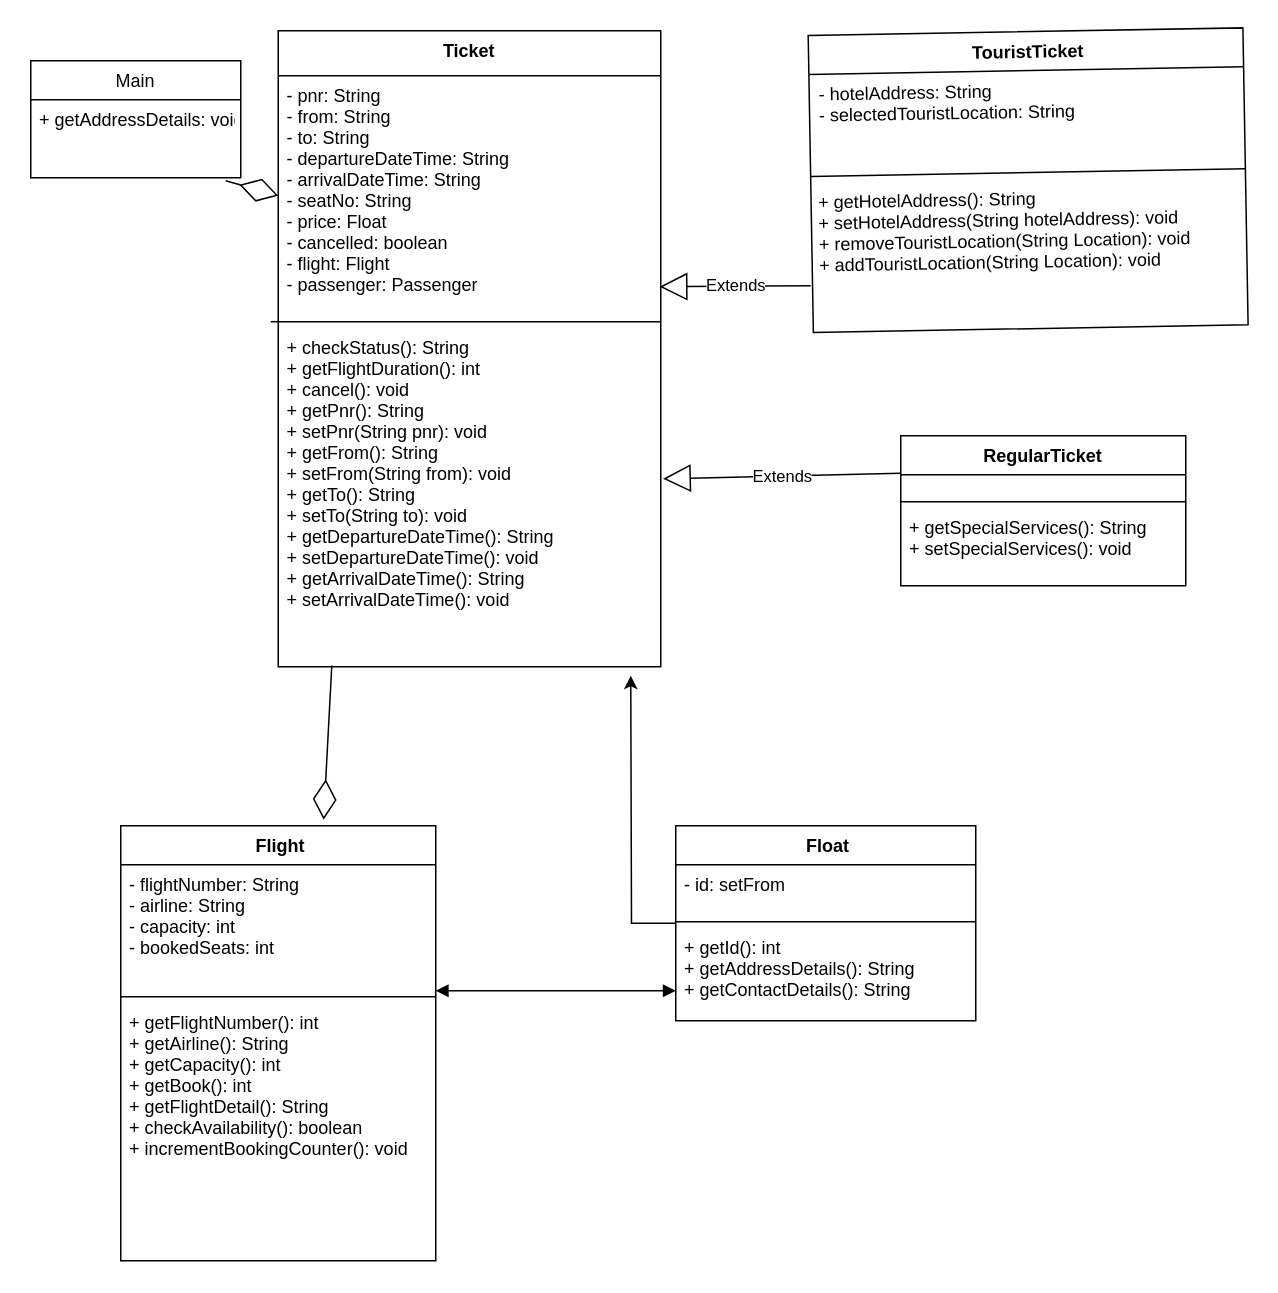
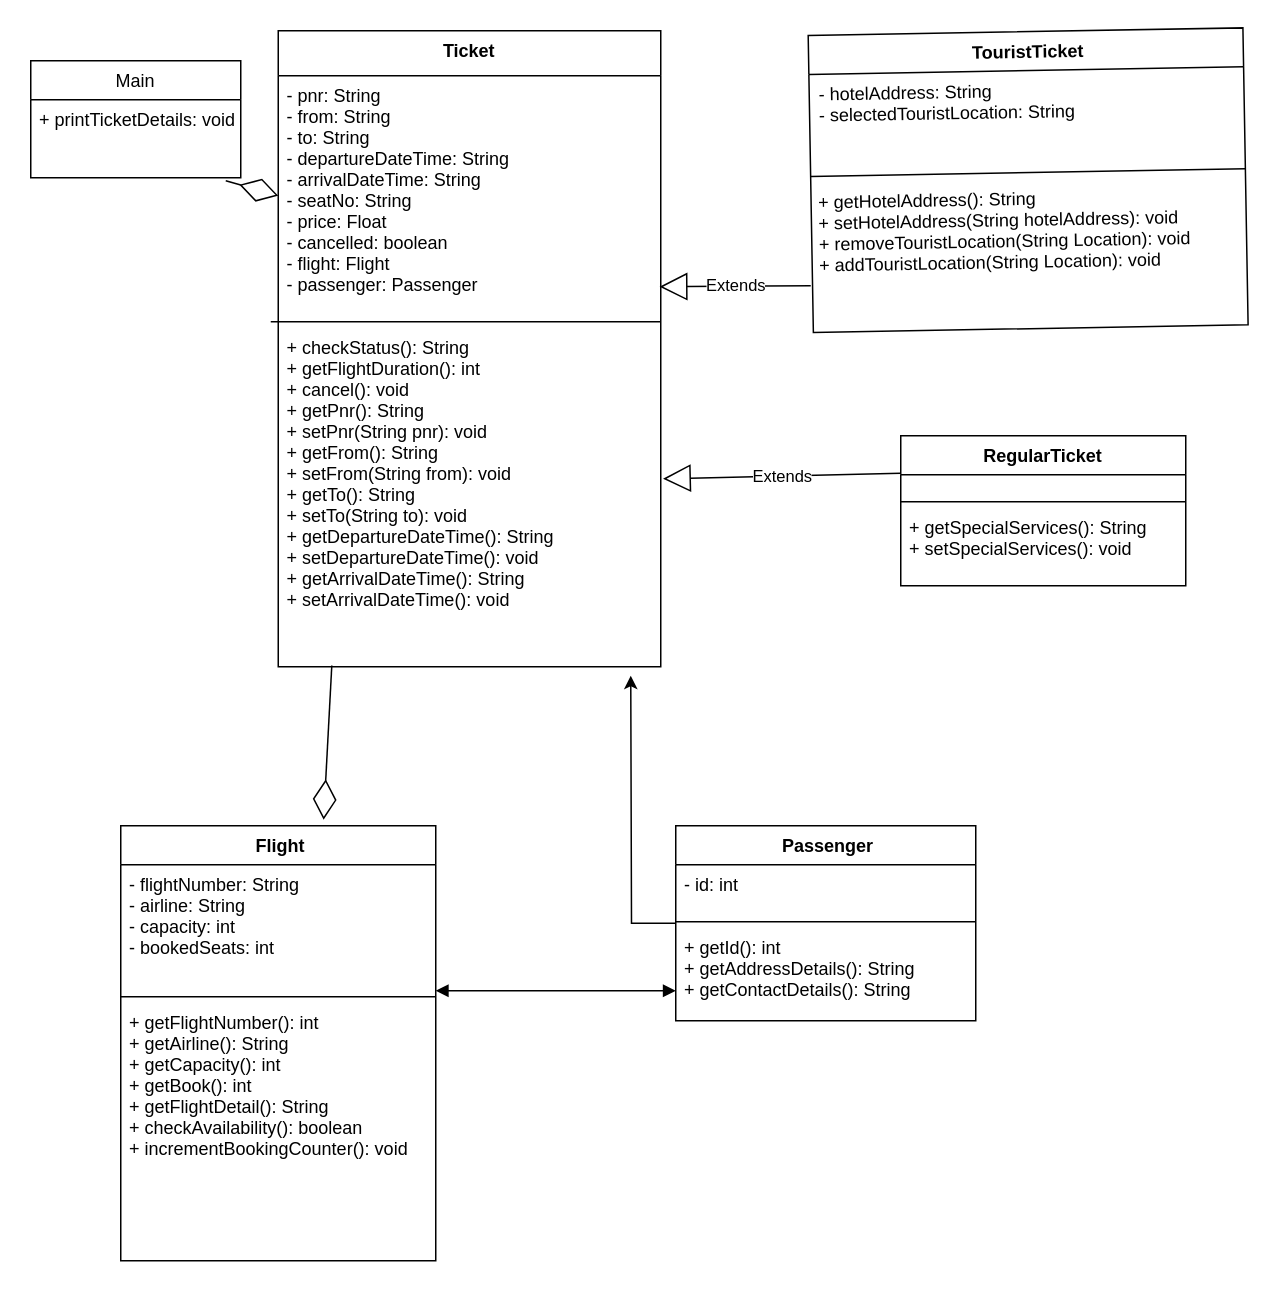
(151, 120) -> (151, 120)
(825, 846) -> (825, 846)
(740, 885) -> (718, 885)
